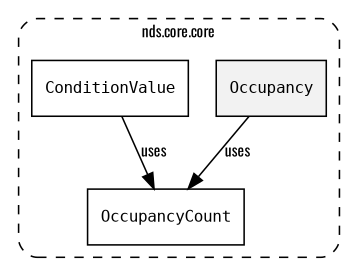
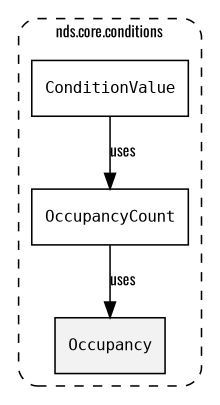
(179, 33) -> (110, 33)
(224, 147) -> (110, 274)
